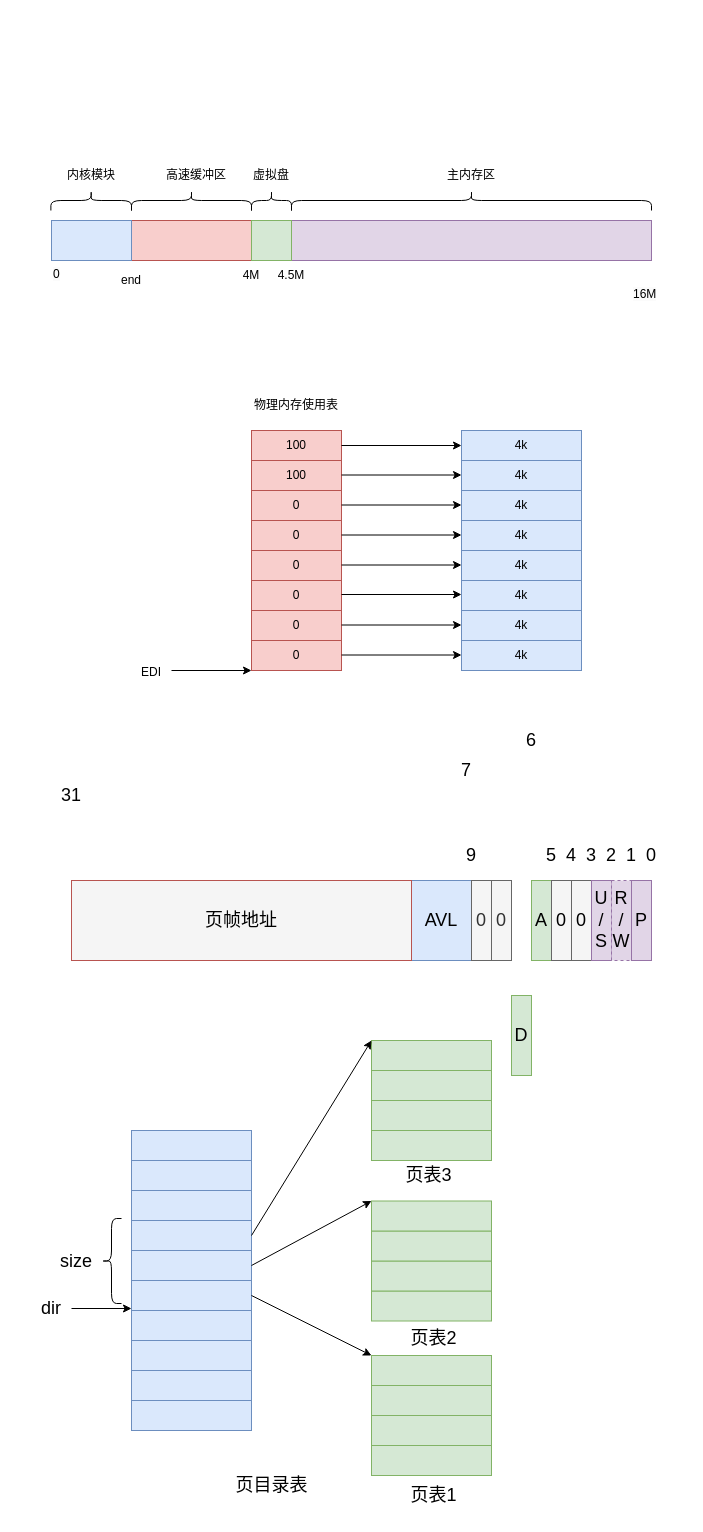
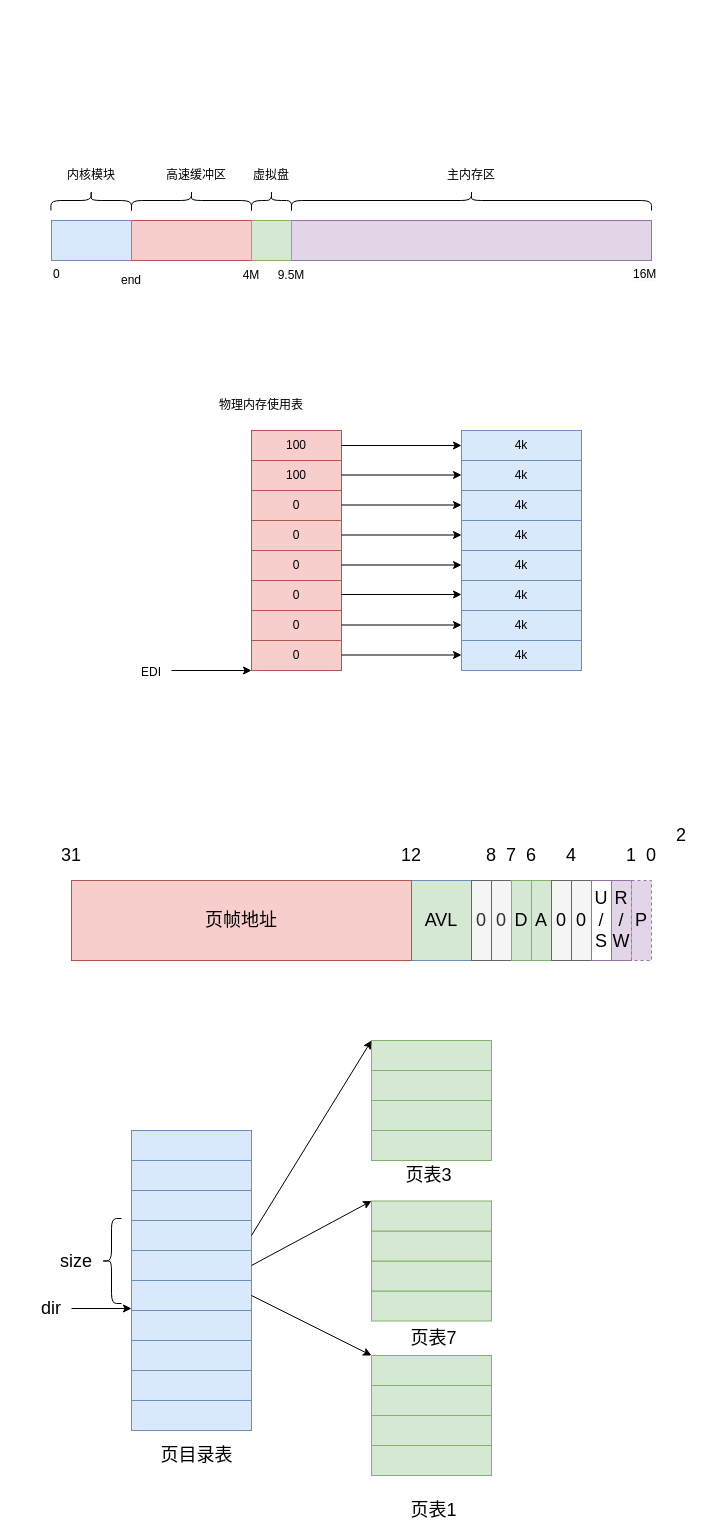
(292, 276) -> (292, 276)
(657, 301) -> (657, 281)
(296, 406) -> (261, 406)
(532, 741) -> (532, 856)
(467, 771) -> (512, 856)
(72, 796) -> (72, 856)
none -> (412, 856)
(472, 856) -> none
none -> (492, 856)
(552, 856) -> none
(592, 856) -> none
(612, 856) -> (682, 836)
(242, 921) -> (242, 921)
(442, 921) -> (442, 921)
(602, 921) -> (602, 921)
(622, 921) -> (622, 921)
(642, 921) -> (642, 921)
(522, 1036) -> (522, 921)
(434, 1339) -> (434, 1339)
(272, 1486) -> (197, 1456)
(434, 1496) -> (434, 1511)
